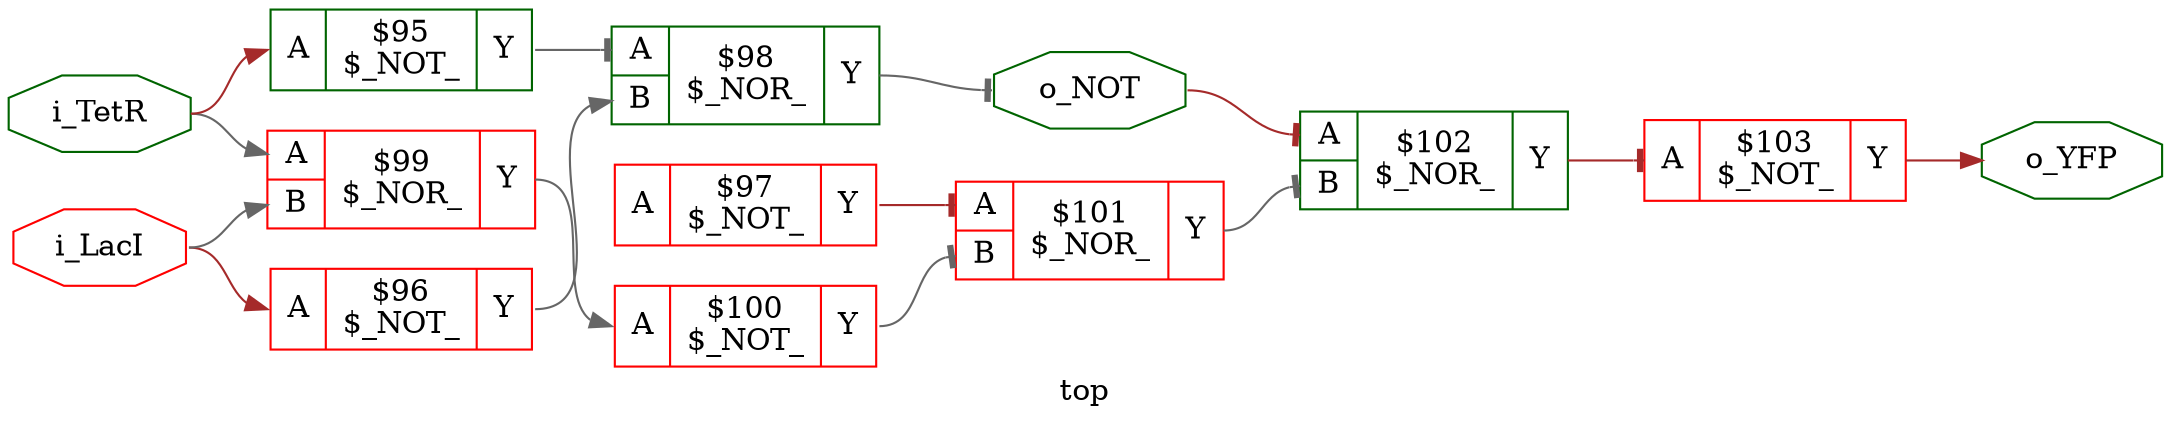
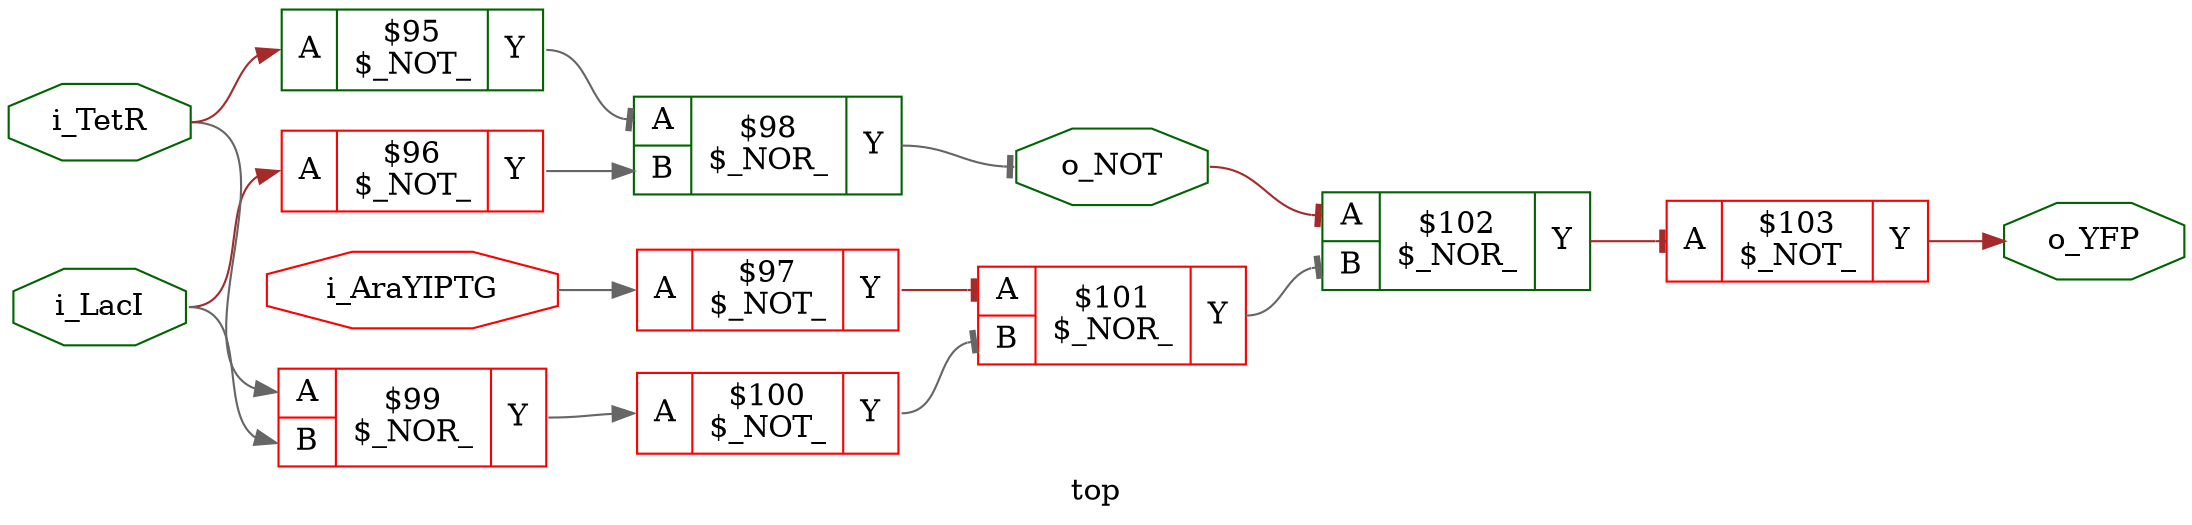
(100, 248) -> (100, 307)
none -> (412, 290)
